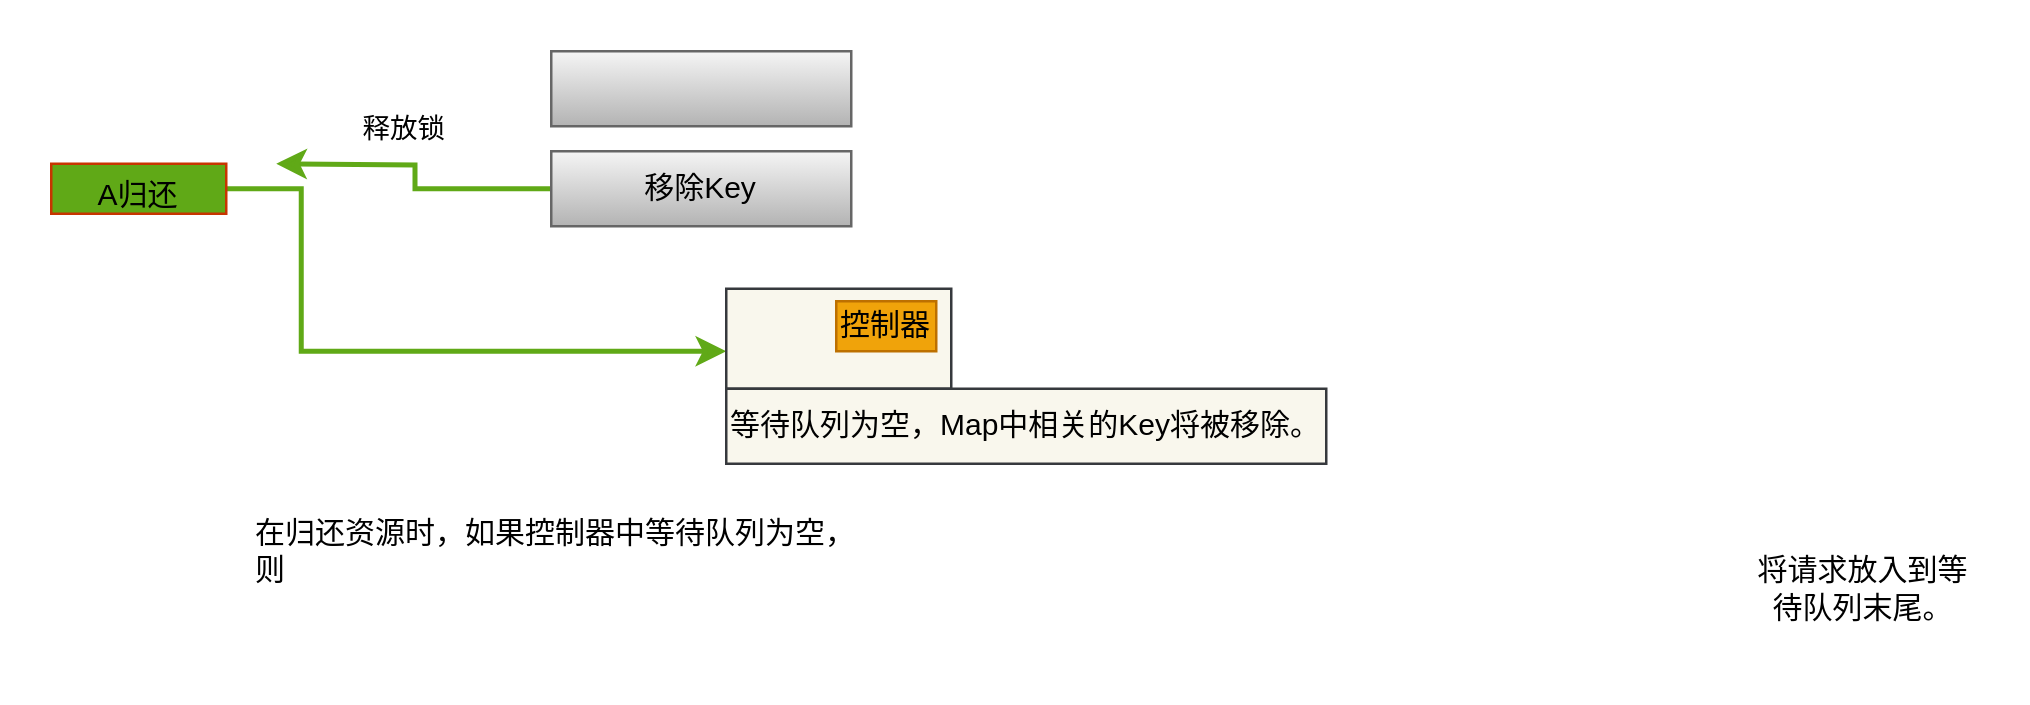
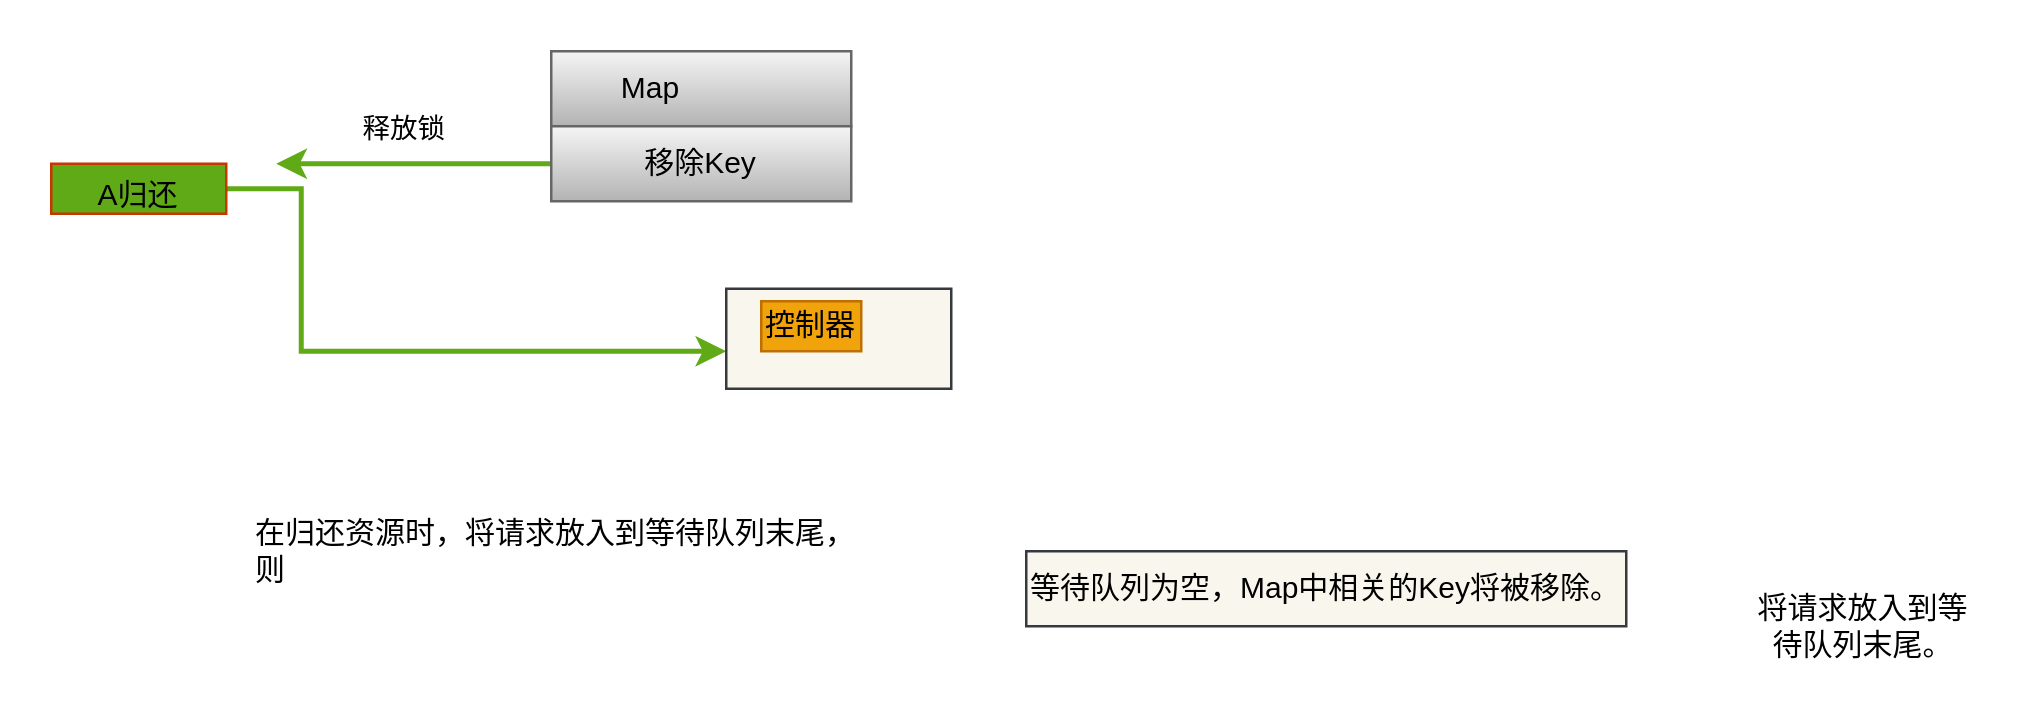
none -> (651, 89)
(701, 189) -> (701, 164)
(886, 326) -> (811, 326)
(1026, 426) -> (1326, 589)
(556, 551) -> (556, 551)
(1864, 589) -> (1864, 626)
